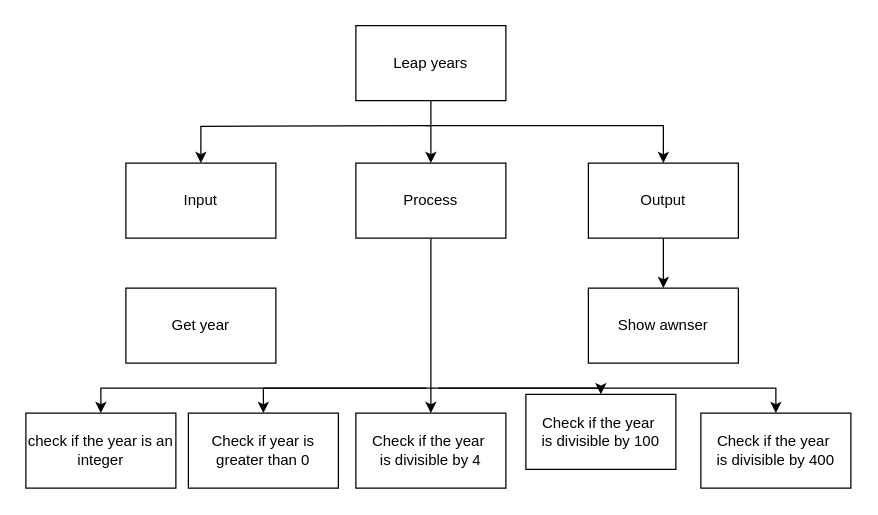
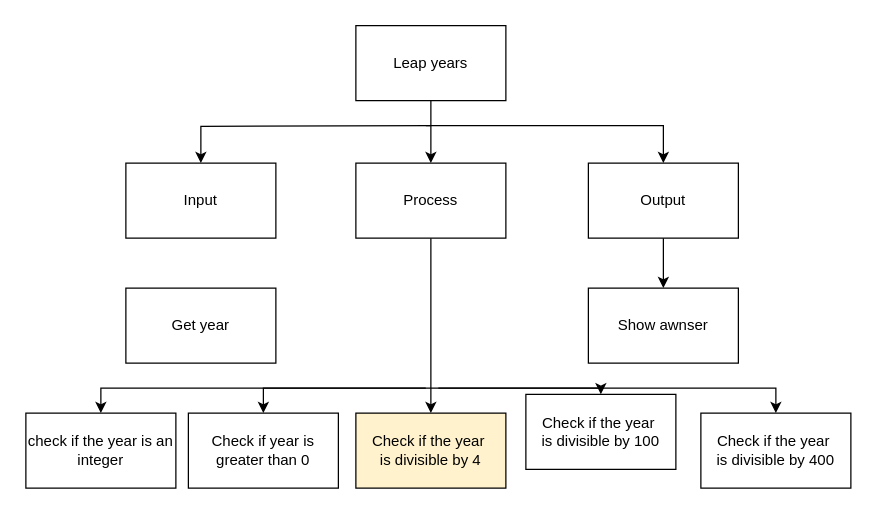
(431, 451) -> (431, 451)
